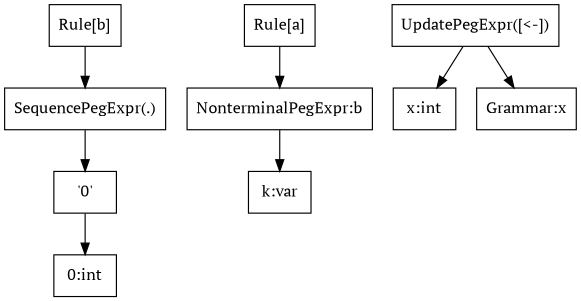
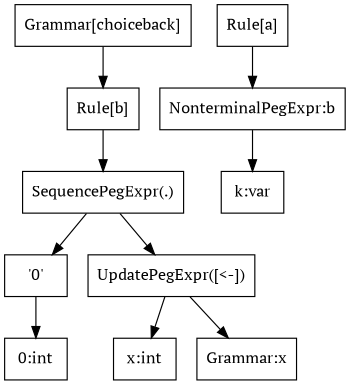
none -> (103, 25)
none -> (134, 230)
